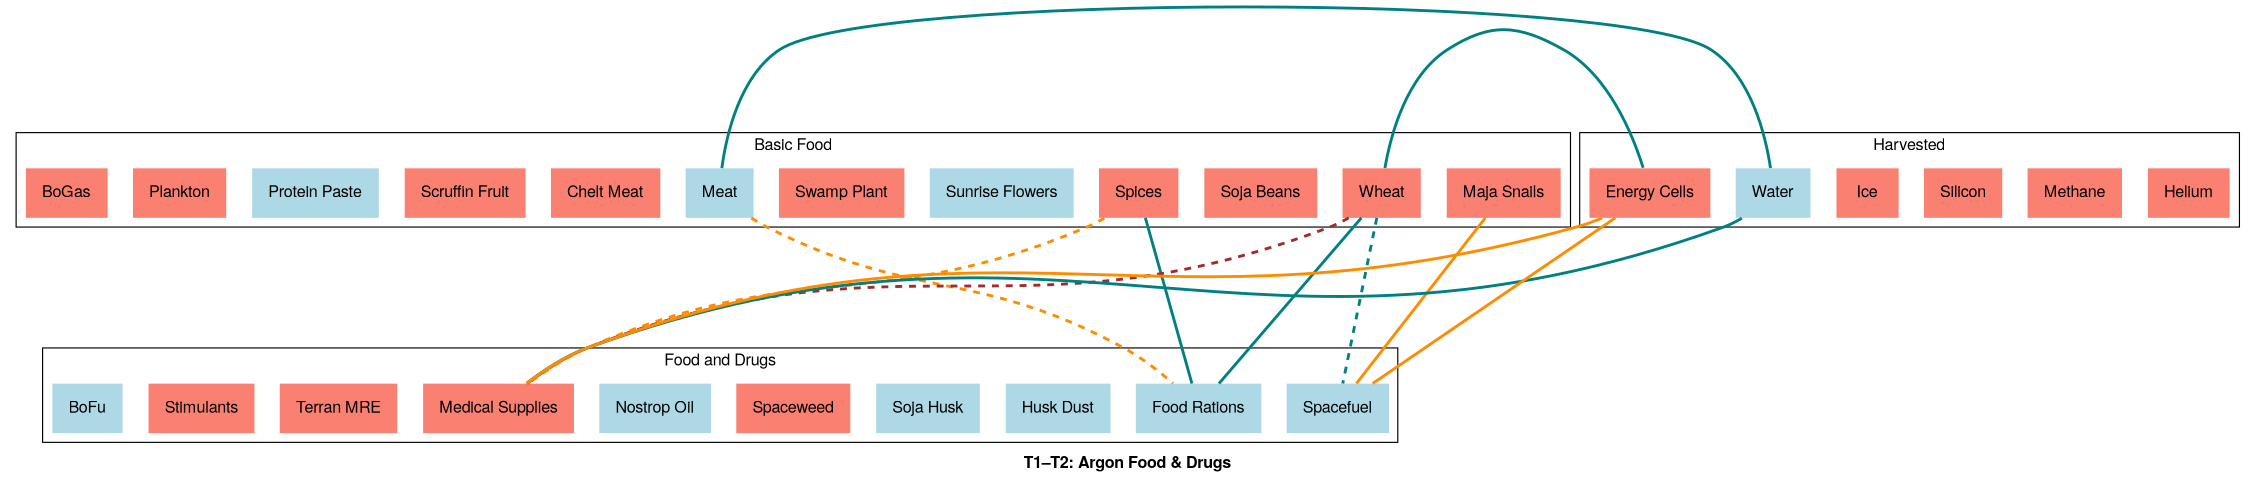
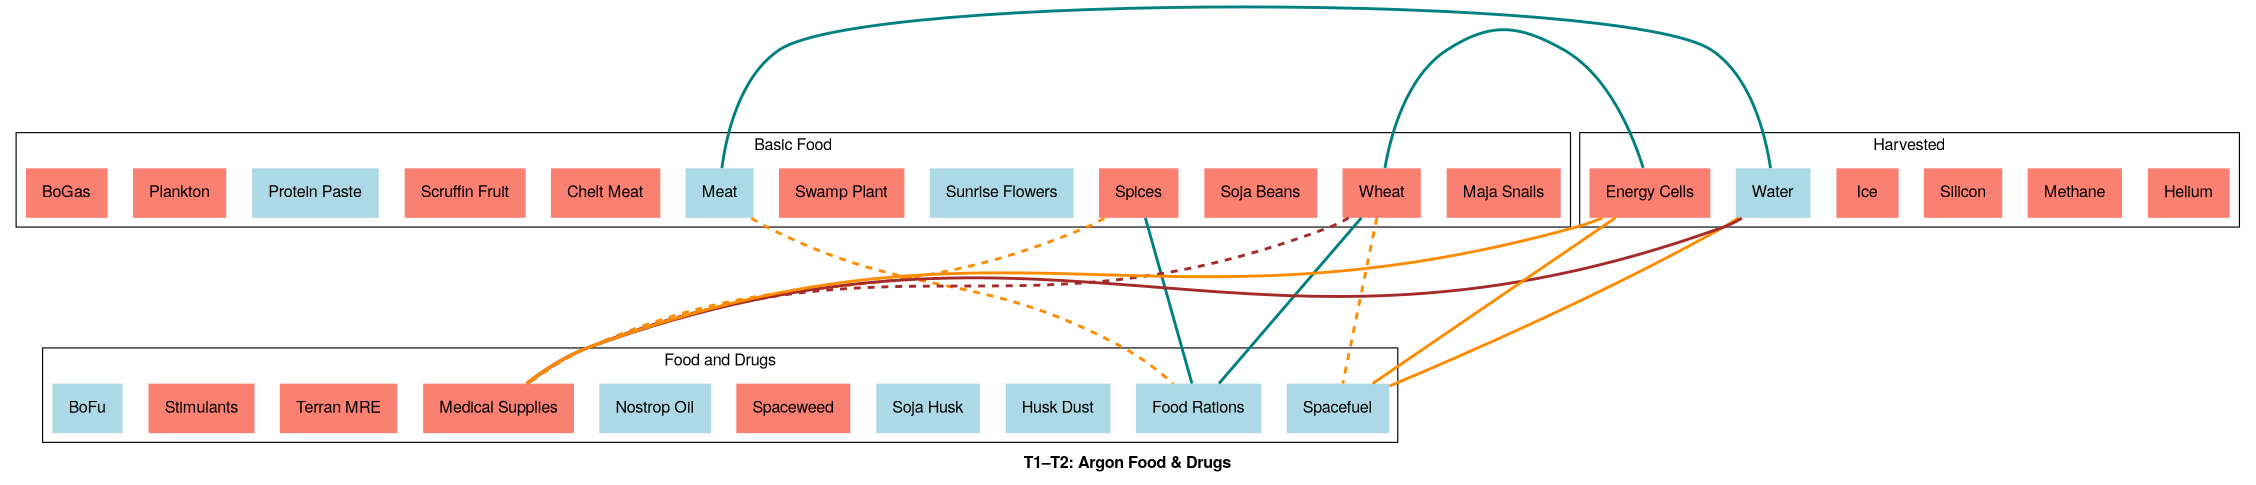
(1130, 286) -> (1130, 286)
(1421, 301) -> (1567, 307)
(1359, 305) -> (1359, 305)
